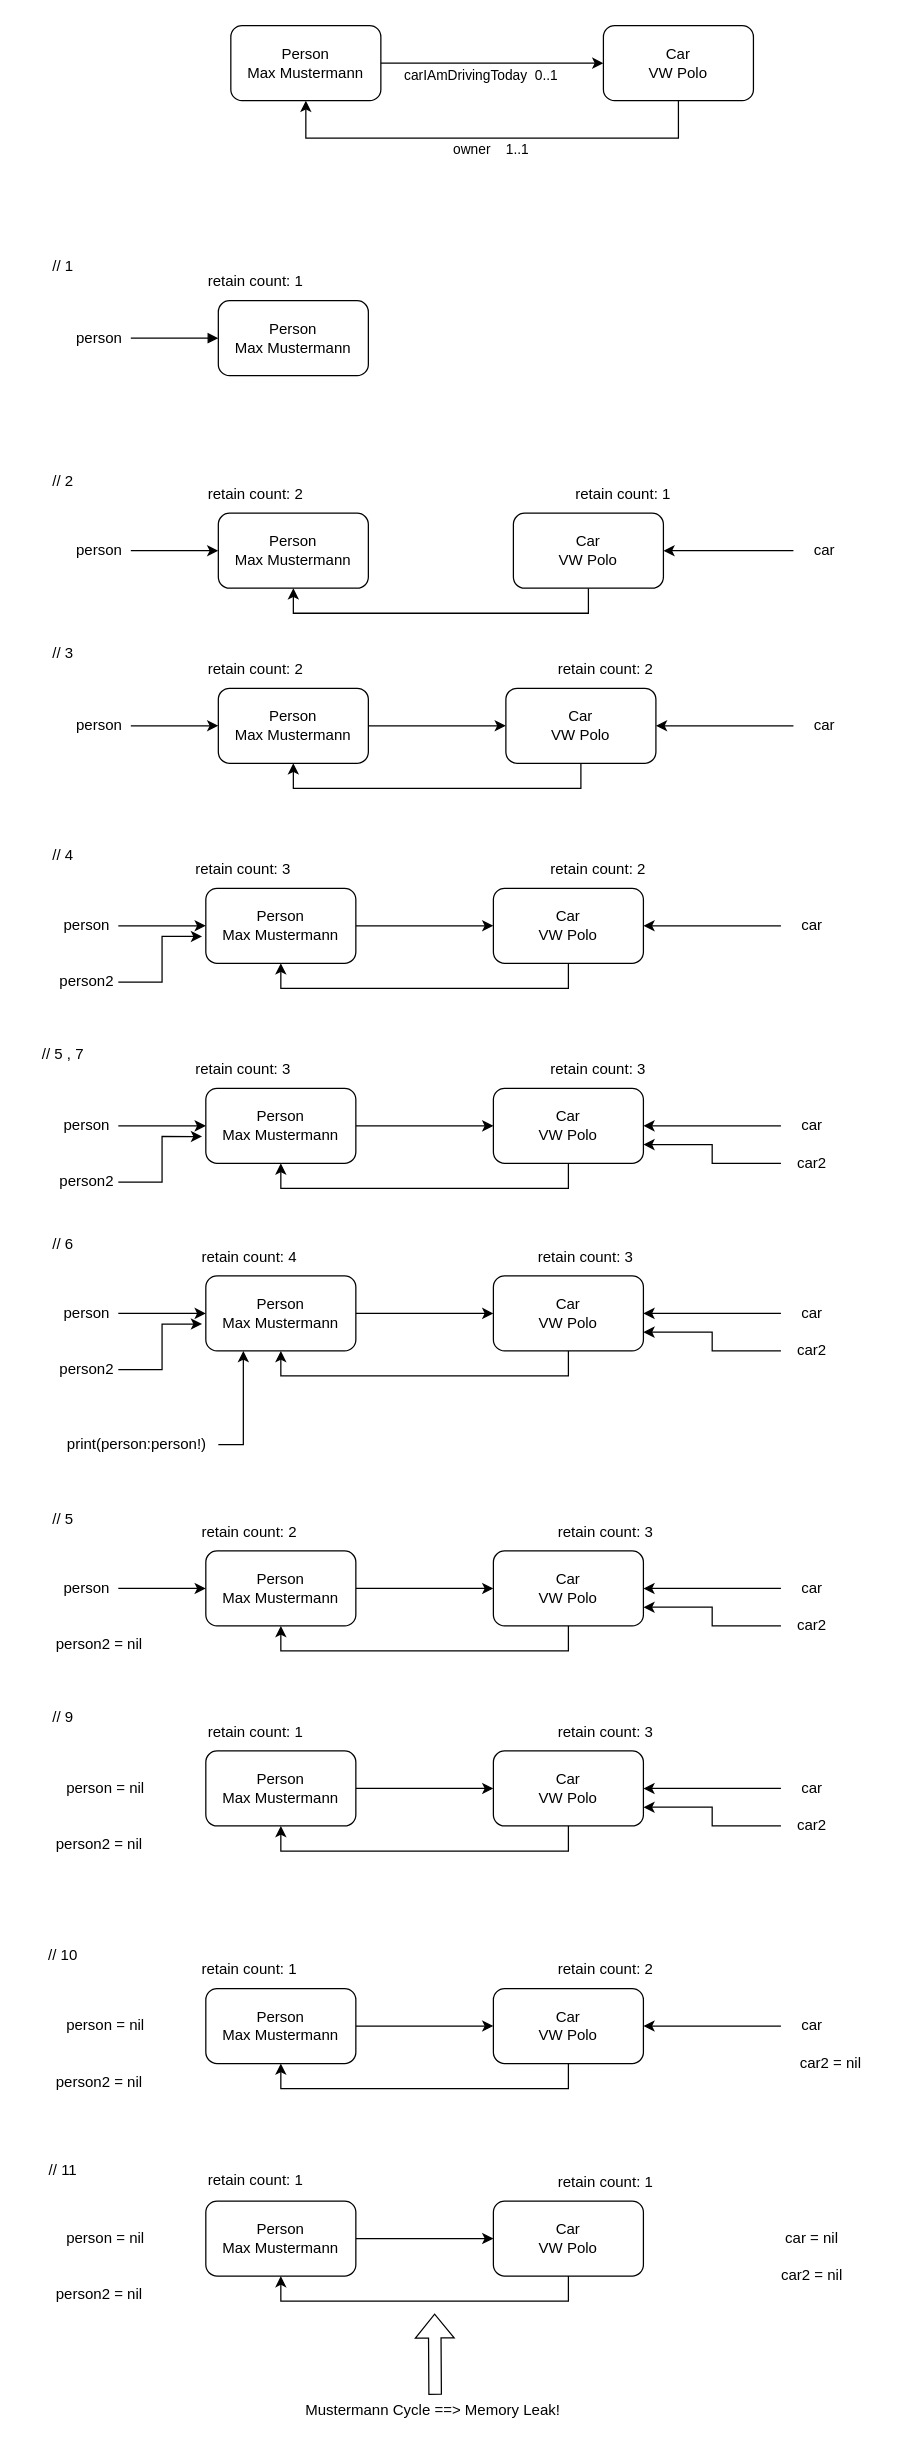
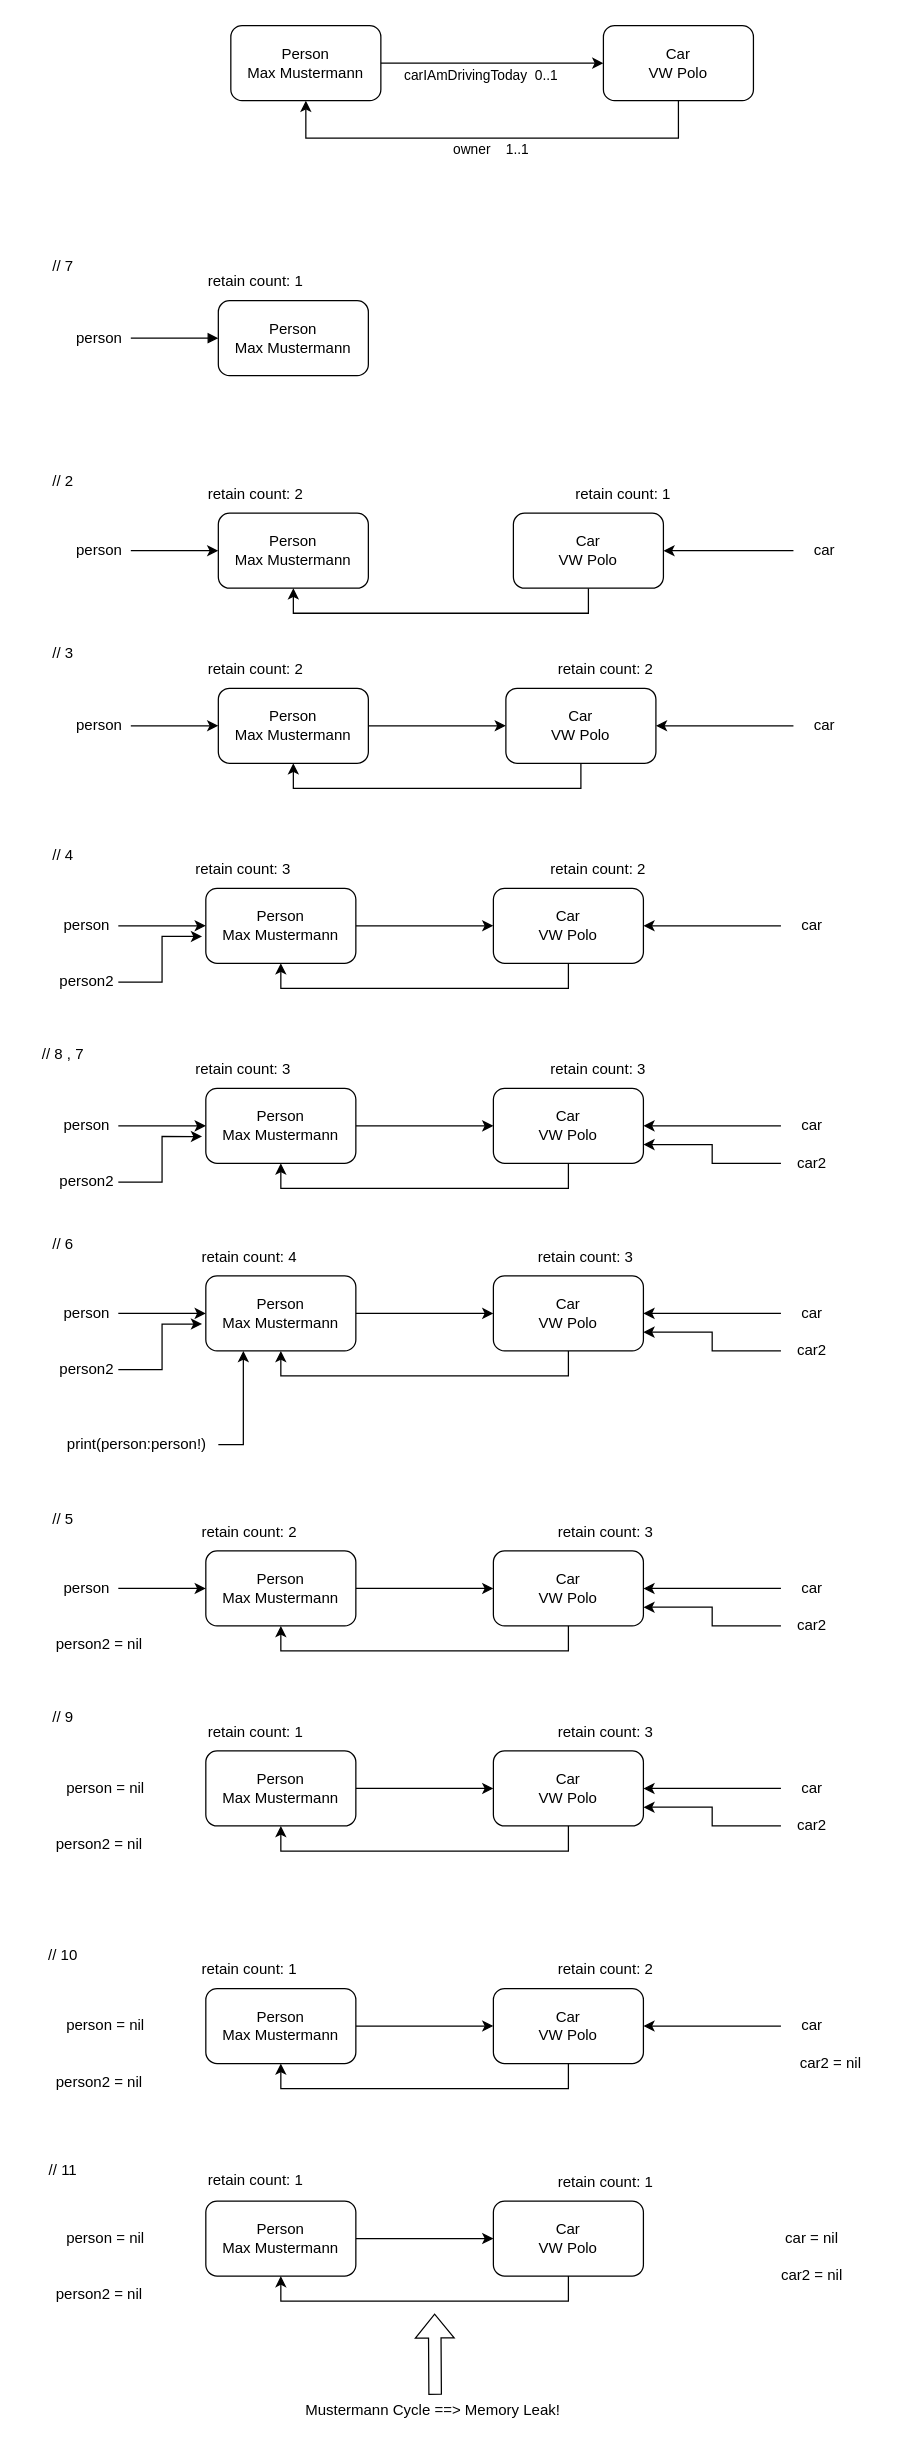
(63, 267) -> (63, 267)
(63, 1054) -> (63, 1054)
